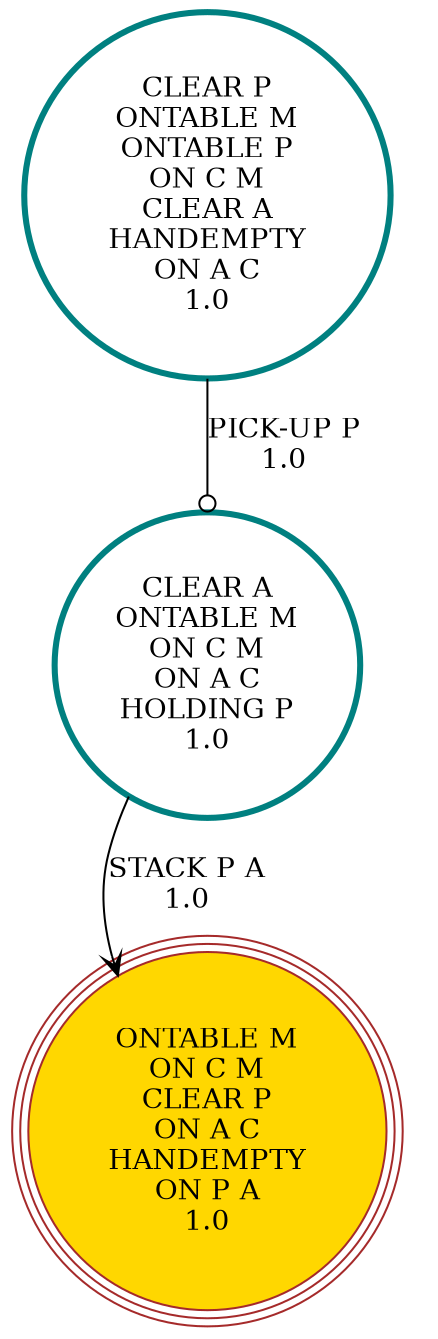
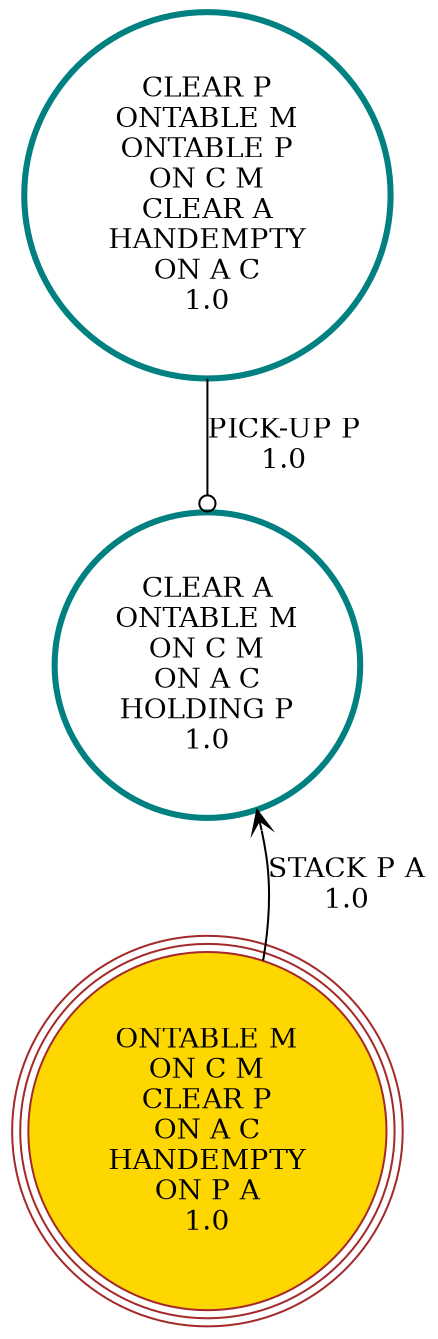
(105, 875) -> (269, 895)
